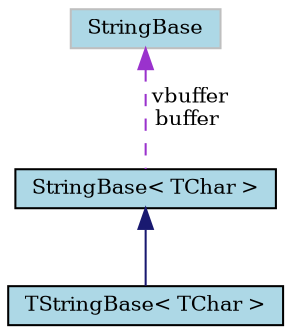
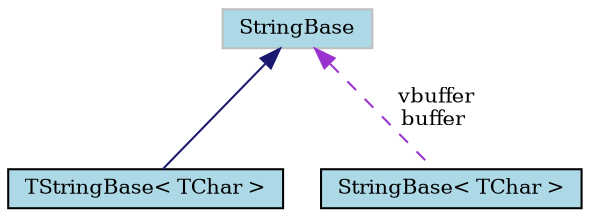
(146, 258) -> (214, 116)
